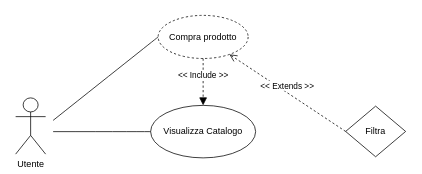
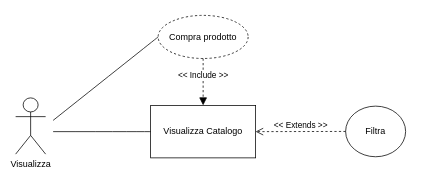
(288, 94) -> (301, 132)
(375, 131) -> (375, 131)
(203, 132) -> (203, 132)
(31, 165) -> (31, 165)
